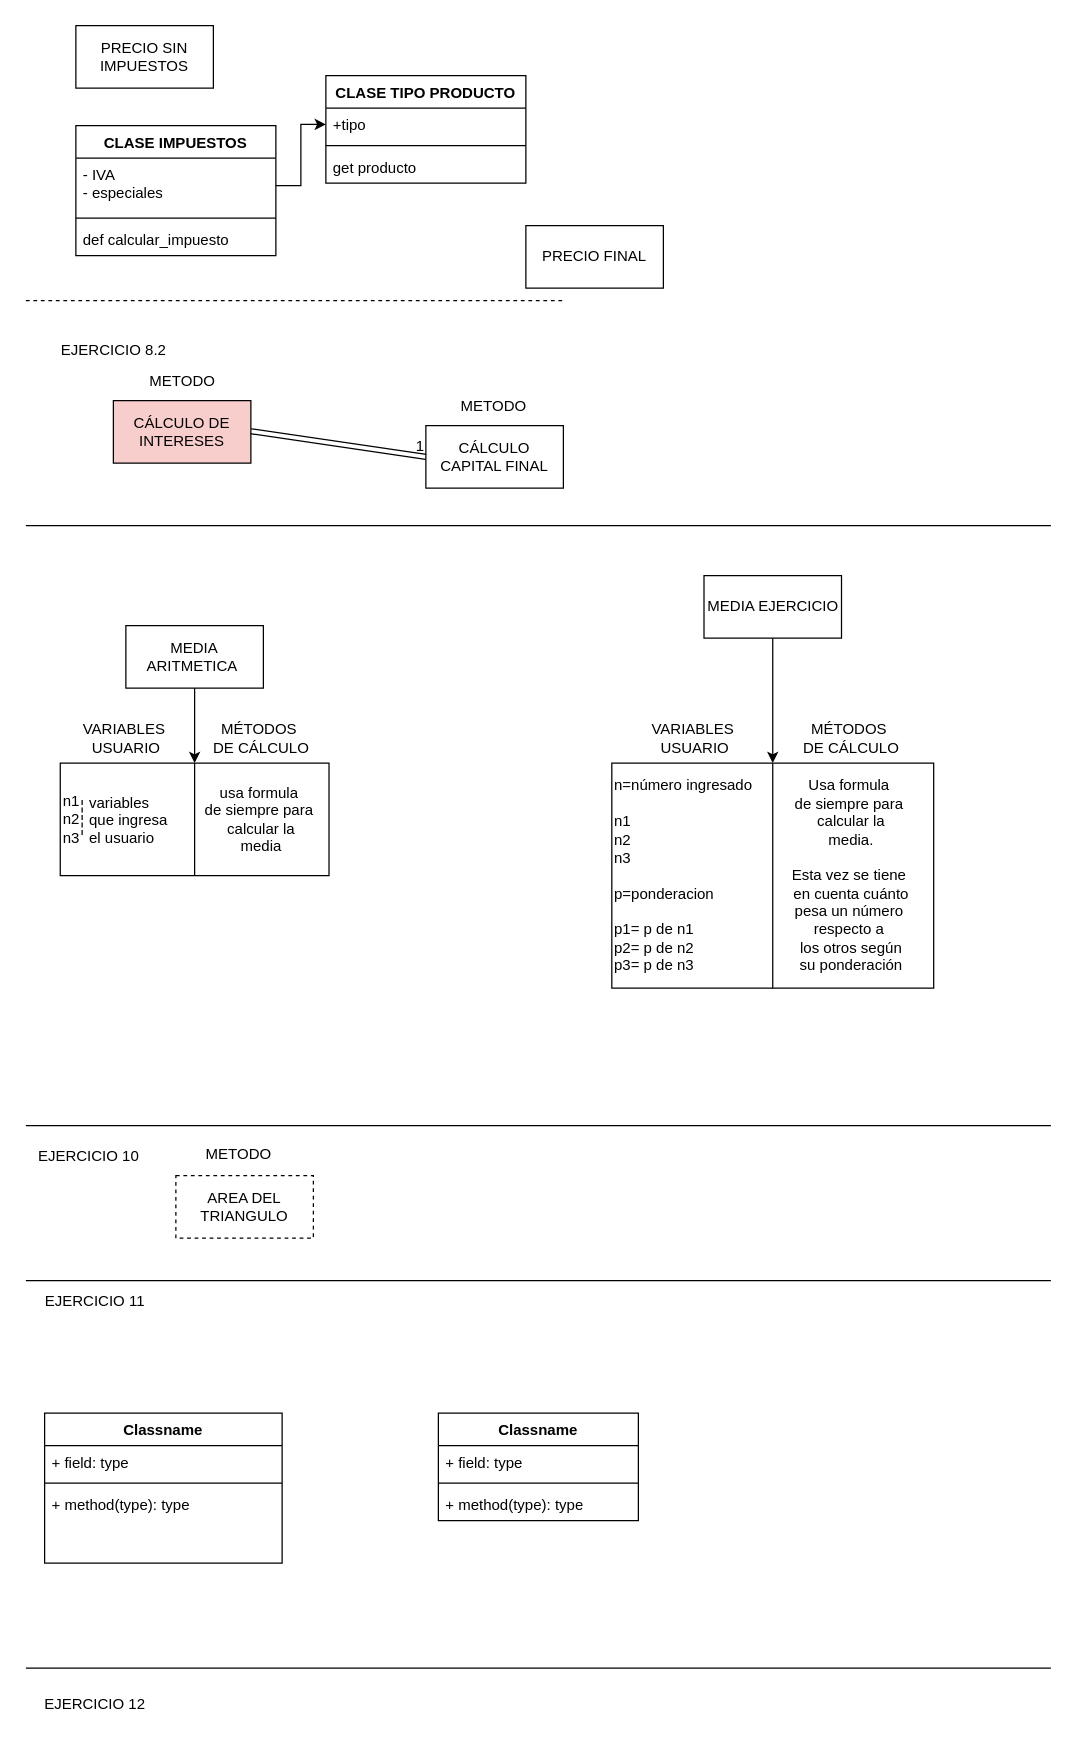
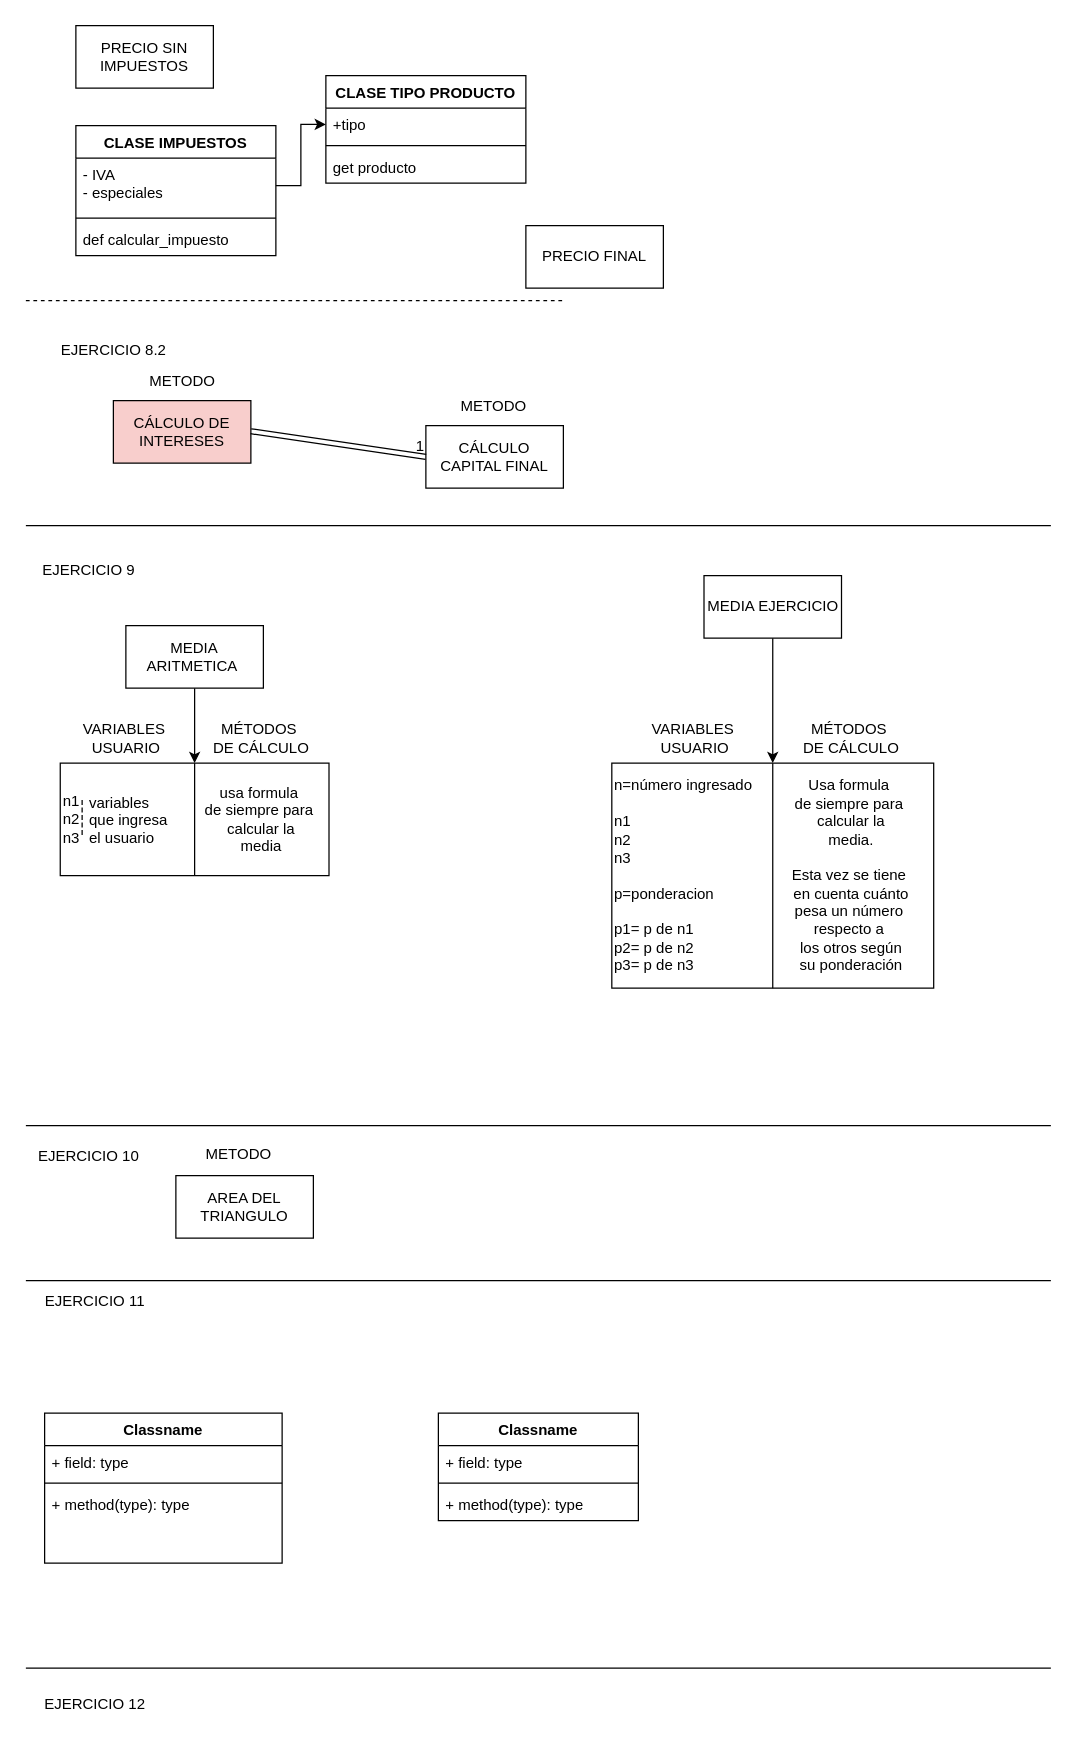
none -> (88, 579)
(244, 1207) -> (244, 1207)
